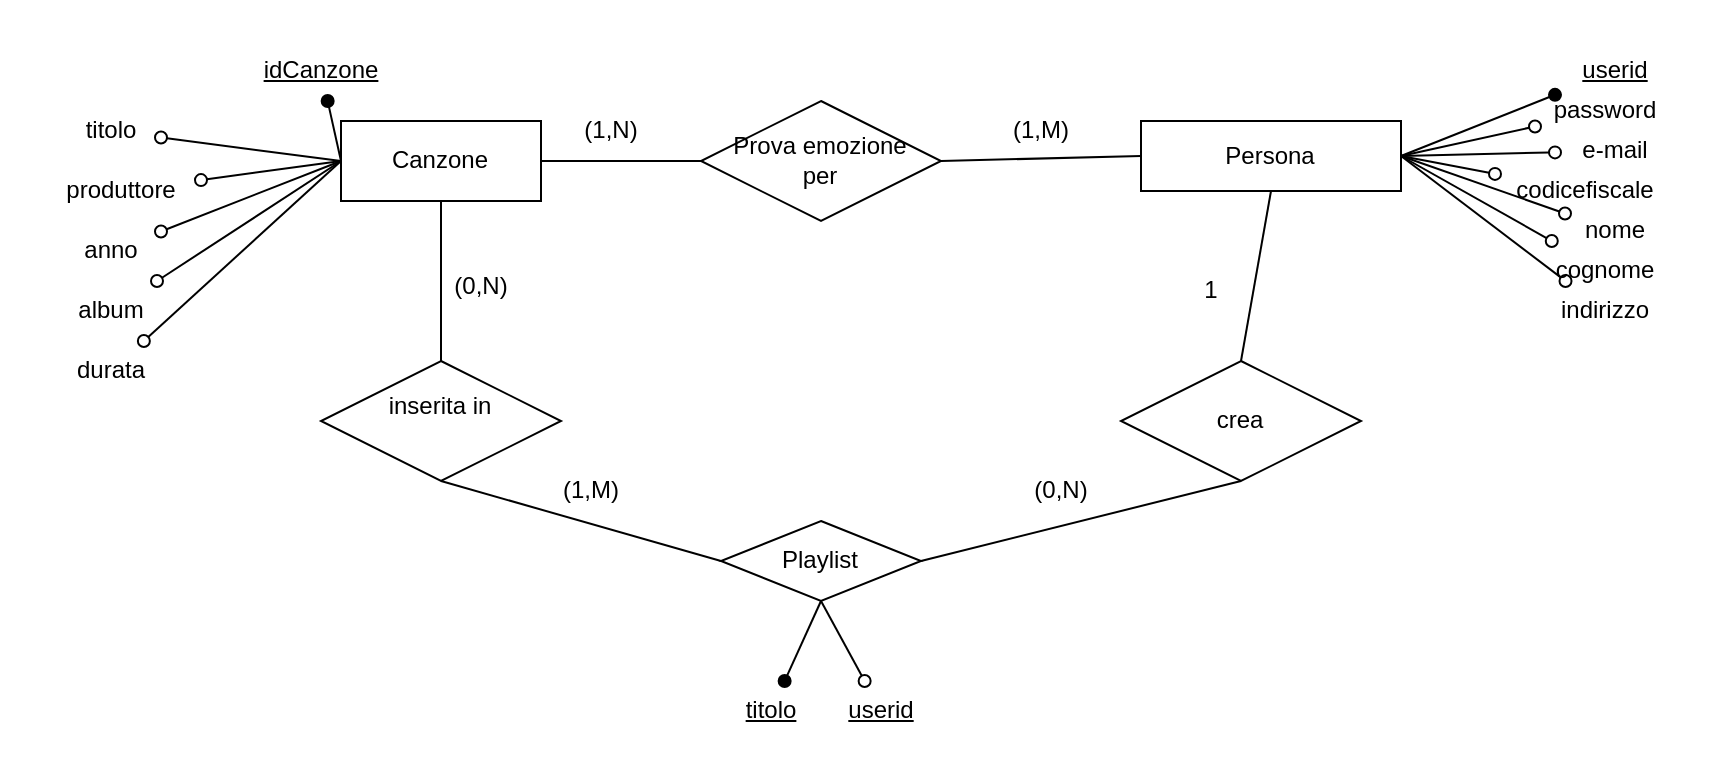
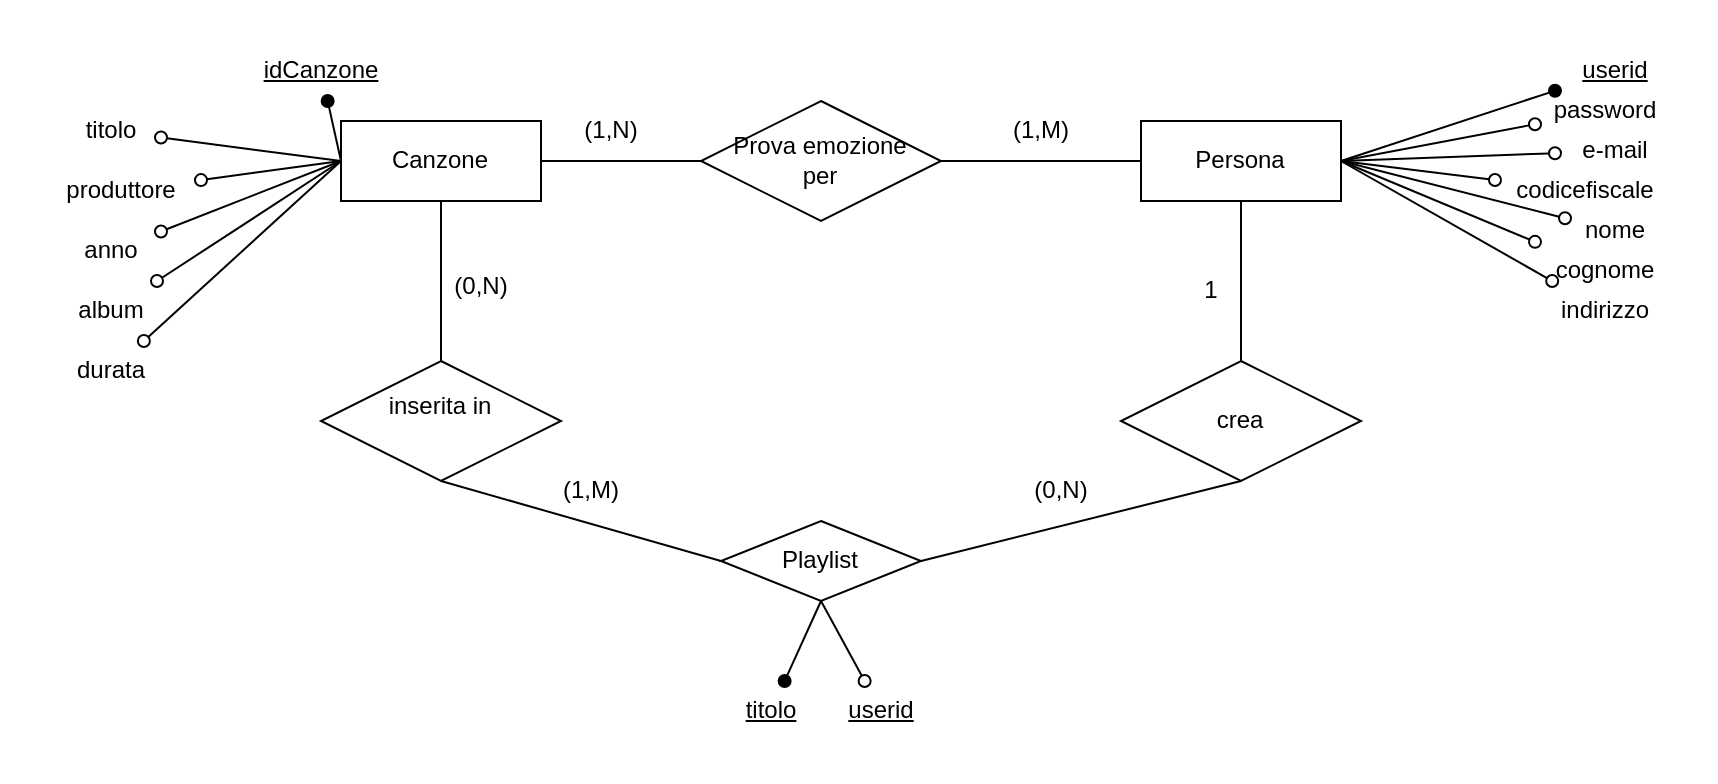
(1271, 156) -> (1241, 161)
